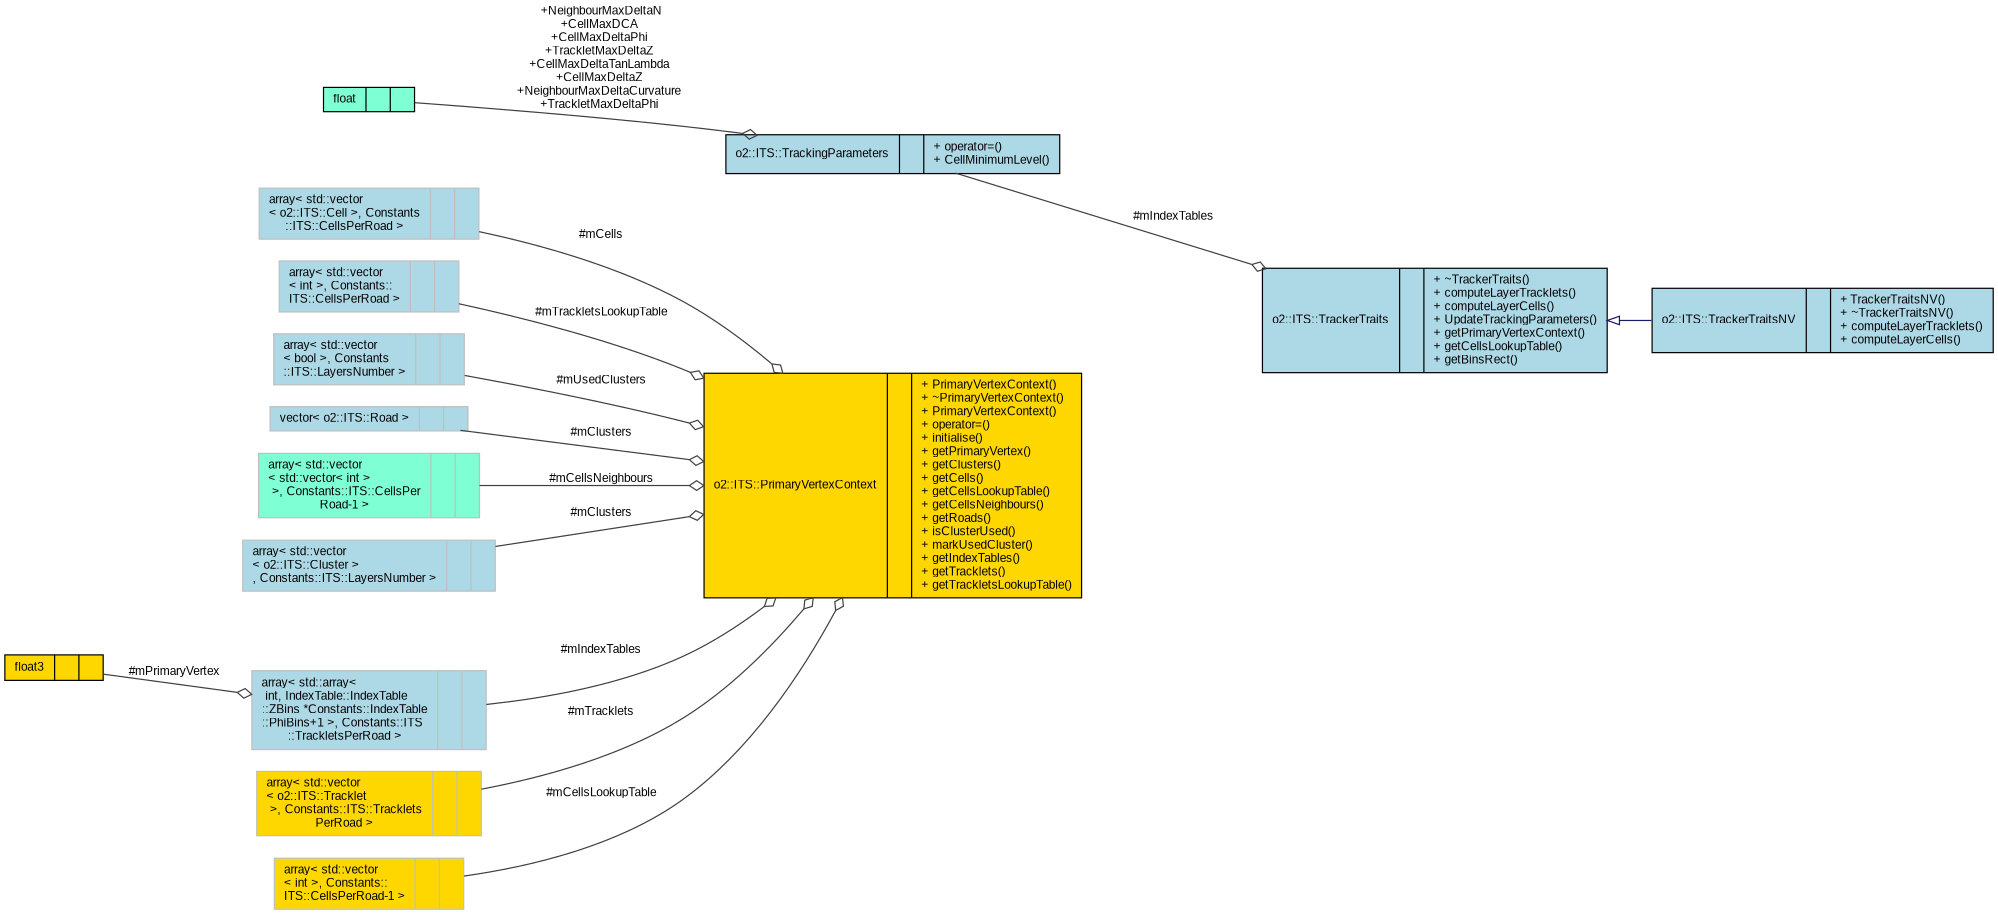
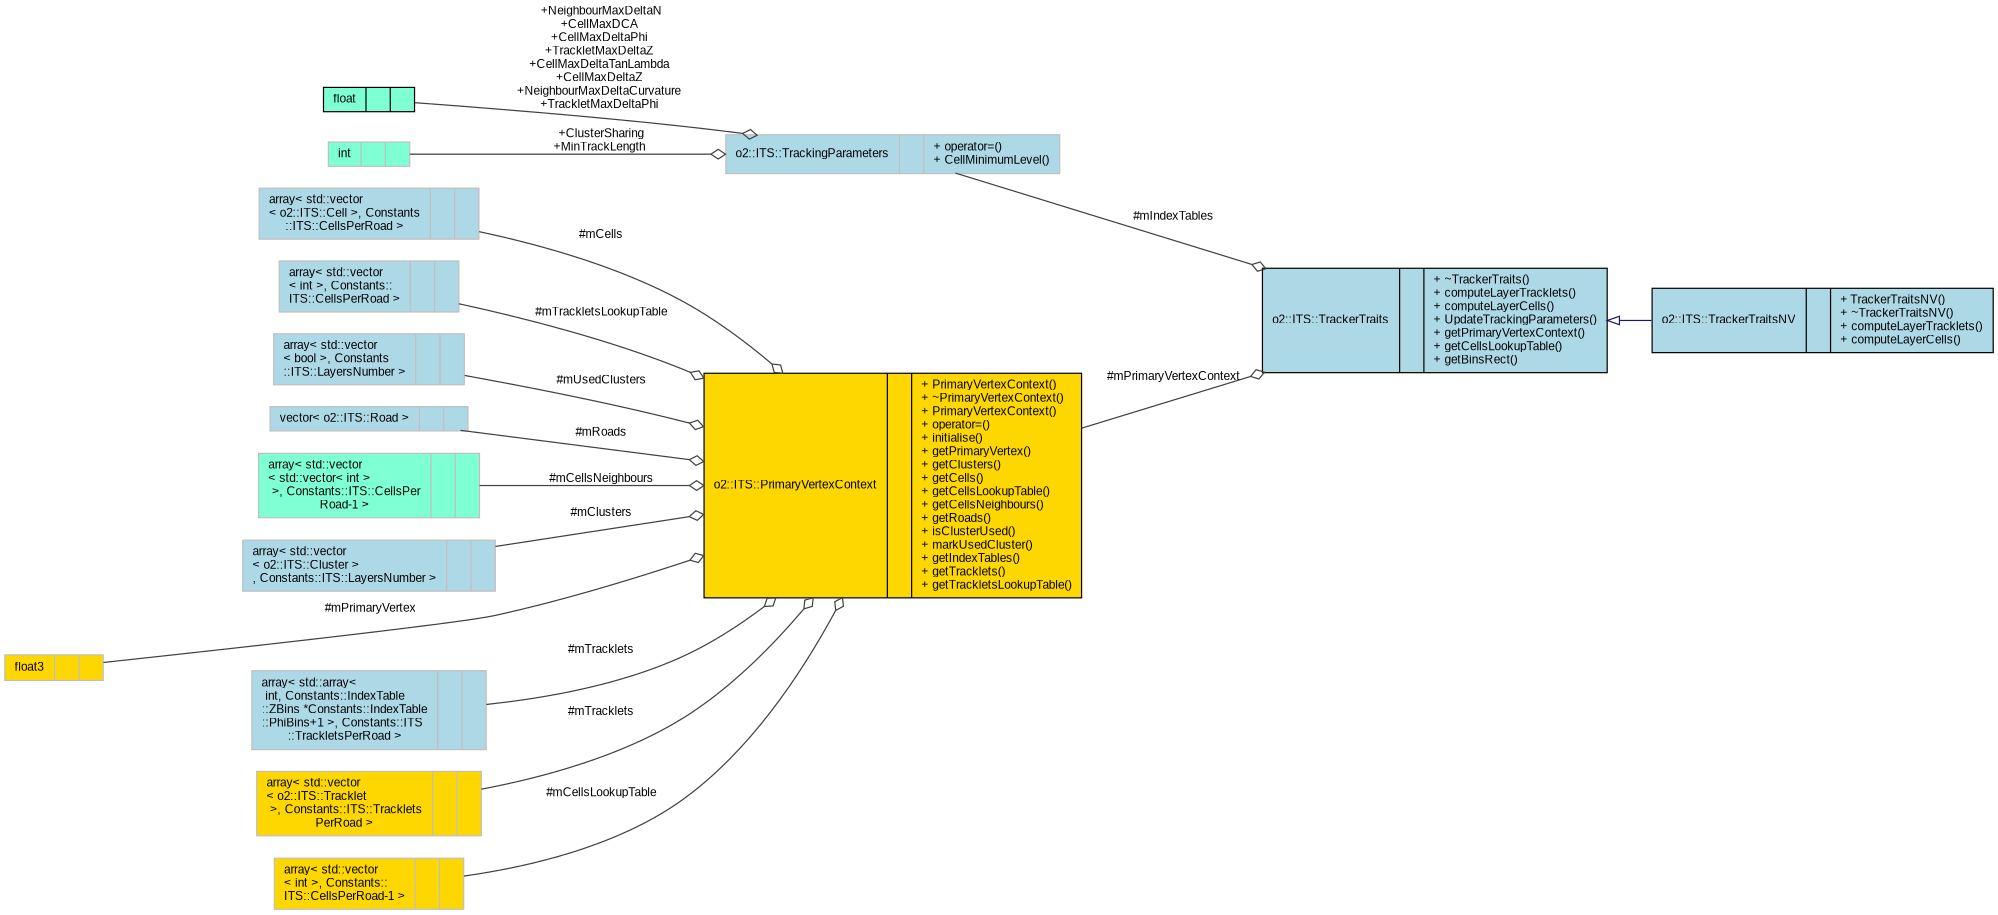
none -> (369, 154)
(893, 154) -> (893, 154)
none -> (1166, 402)
(600, 433) -> (600, 433)
(600, 650) -> (600, 650)
(54, 668) -> (54, 668)
(170, 683) -> (400, 629)
(335, 696) -> (333, 696)
